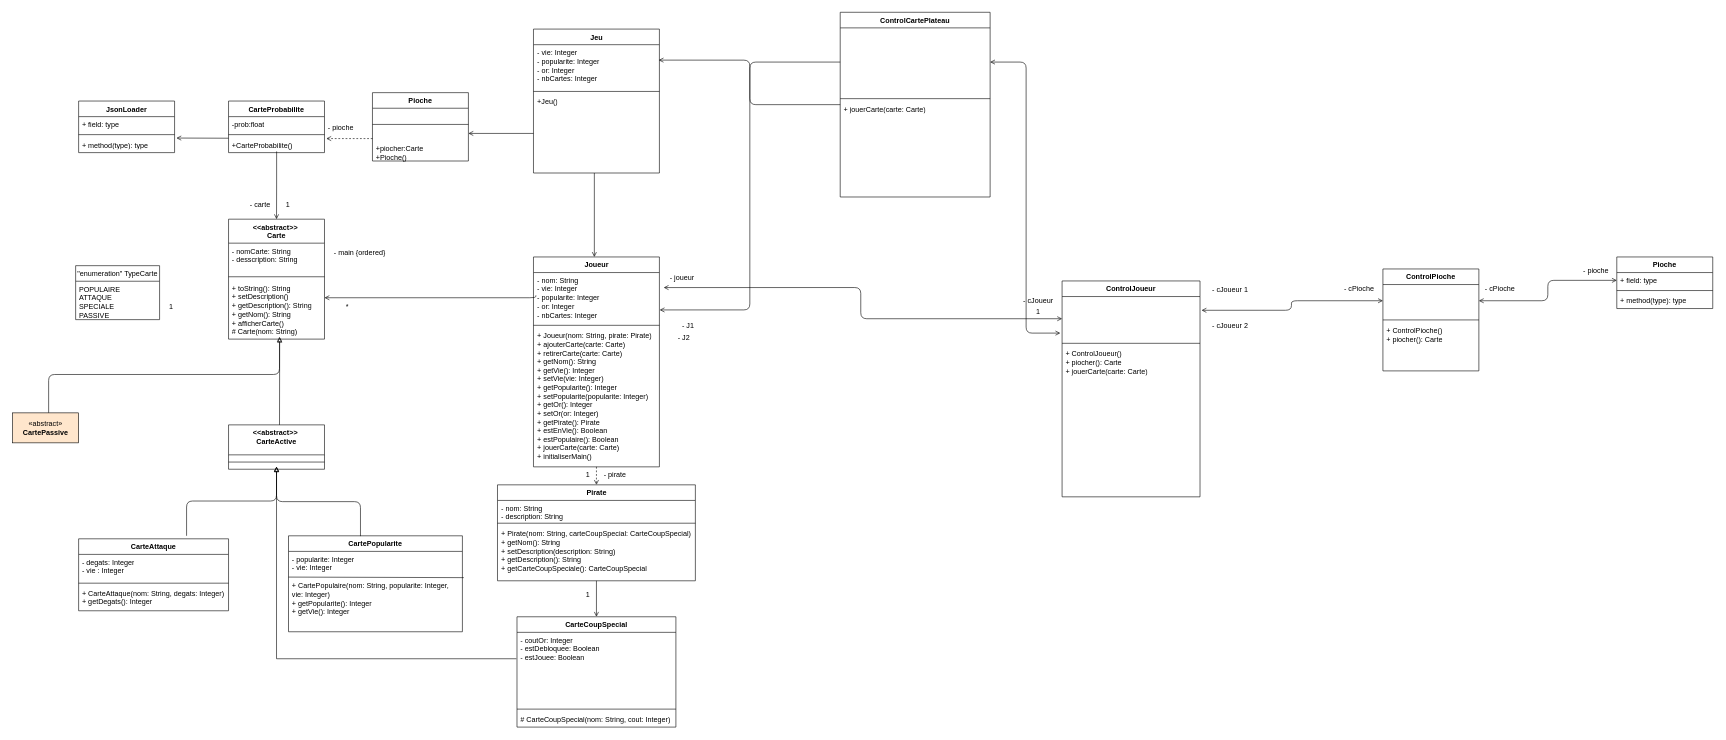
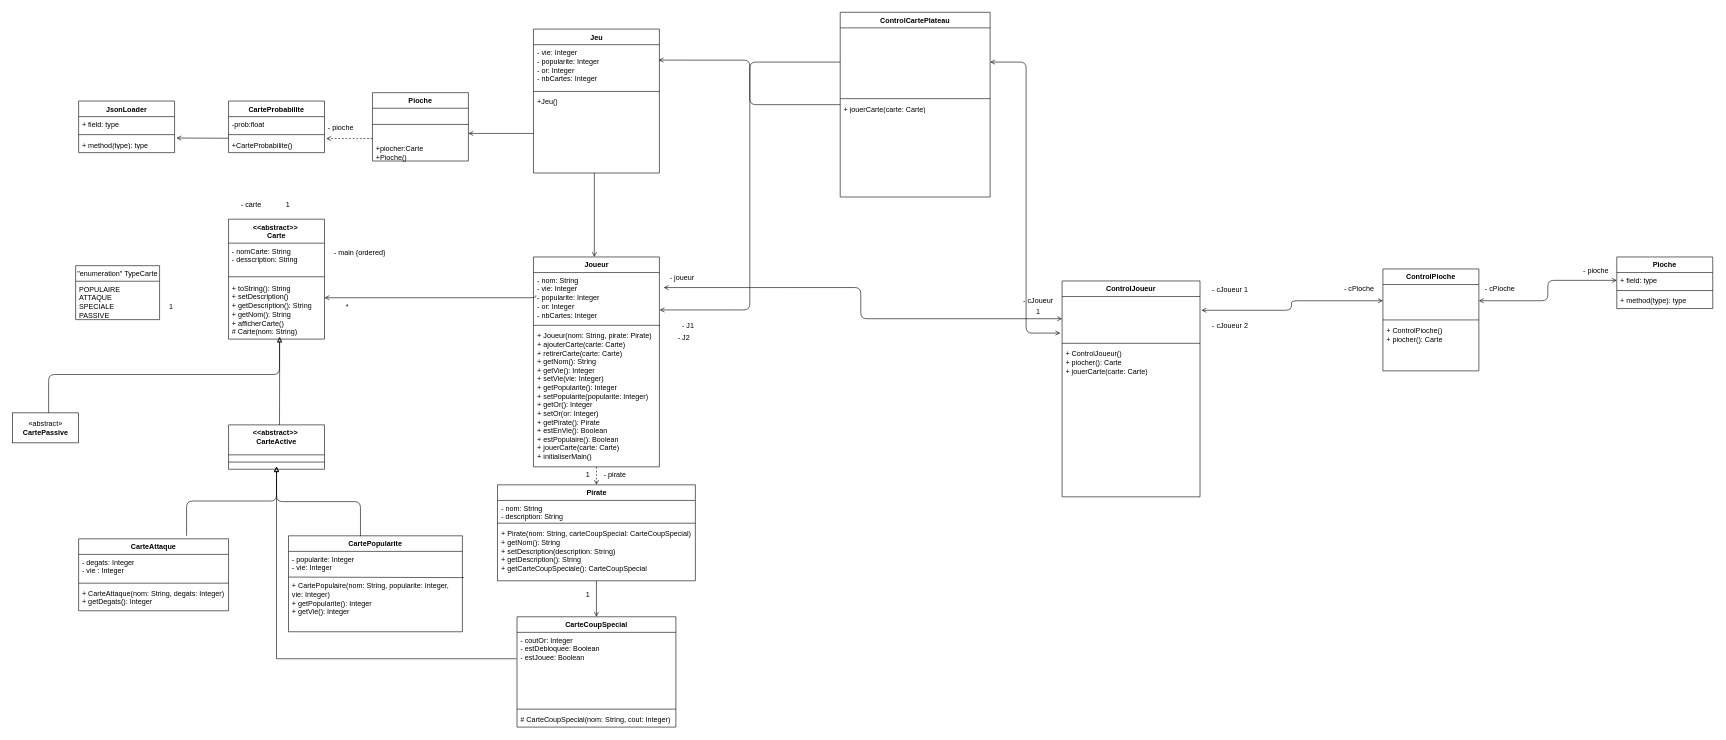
(276, 185) -> none
(264, 205) -> (255, 205)
(45, 428) -> (45, 428)
